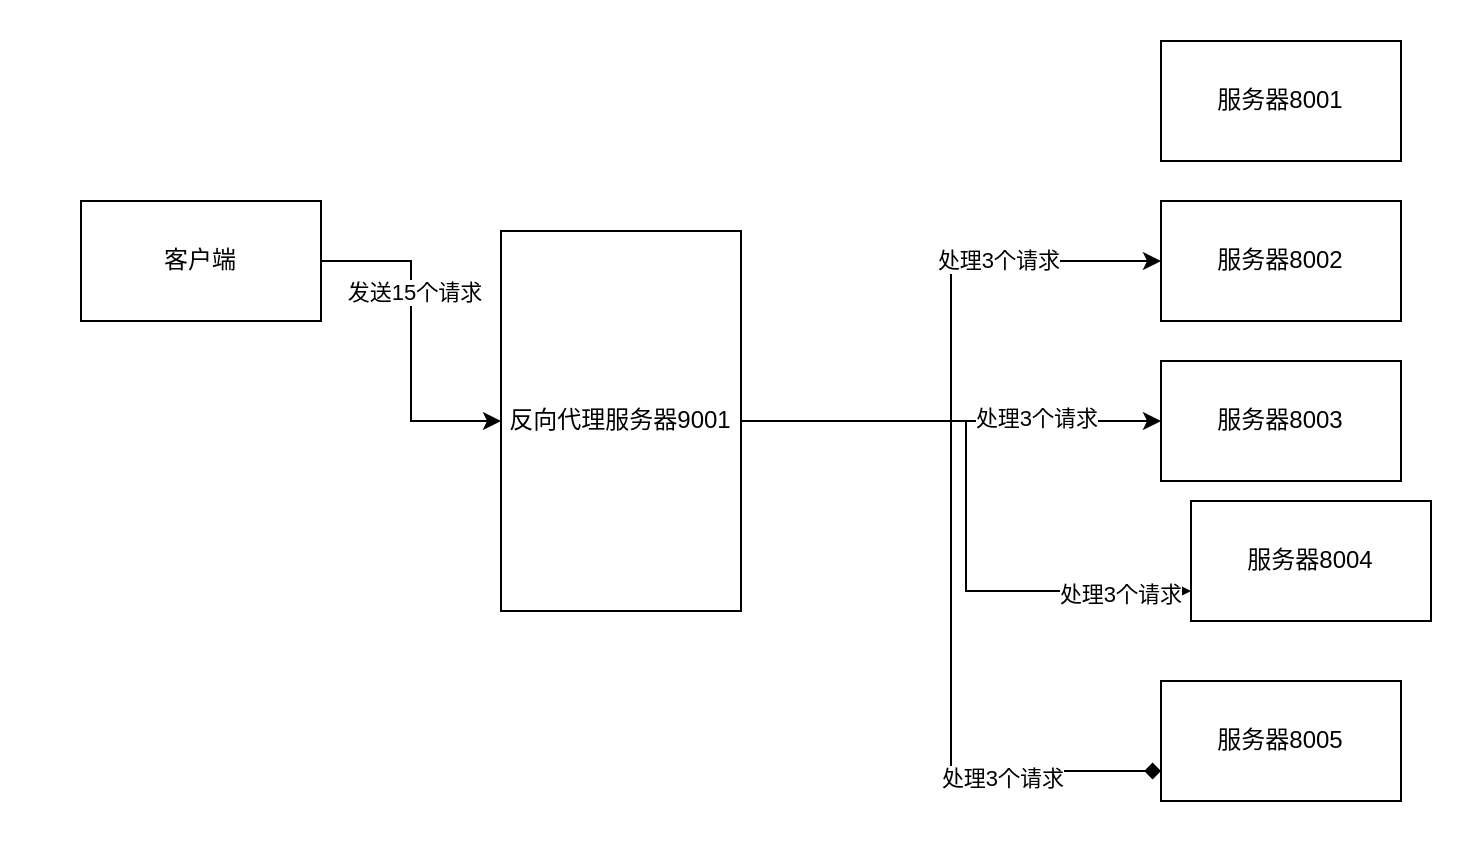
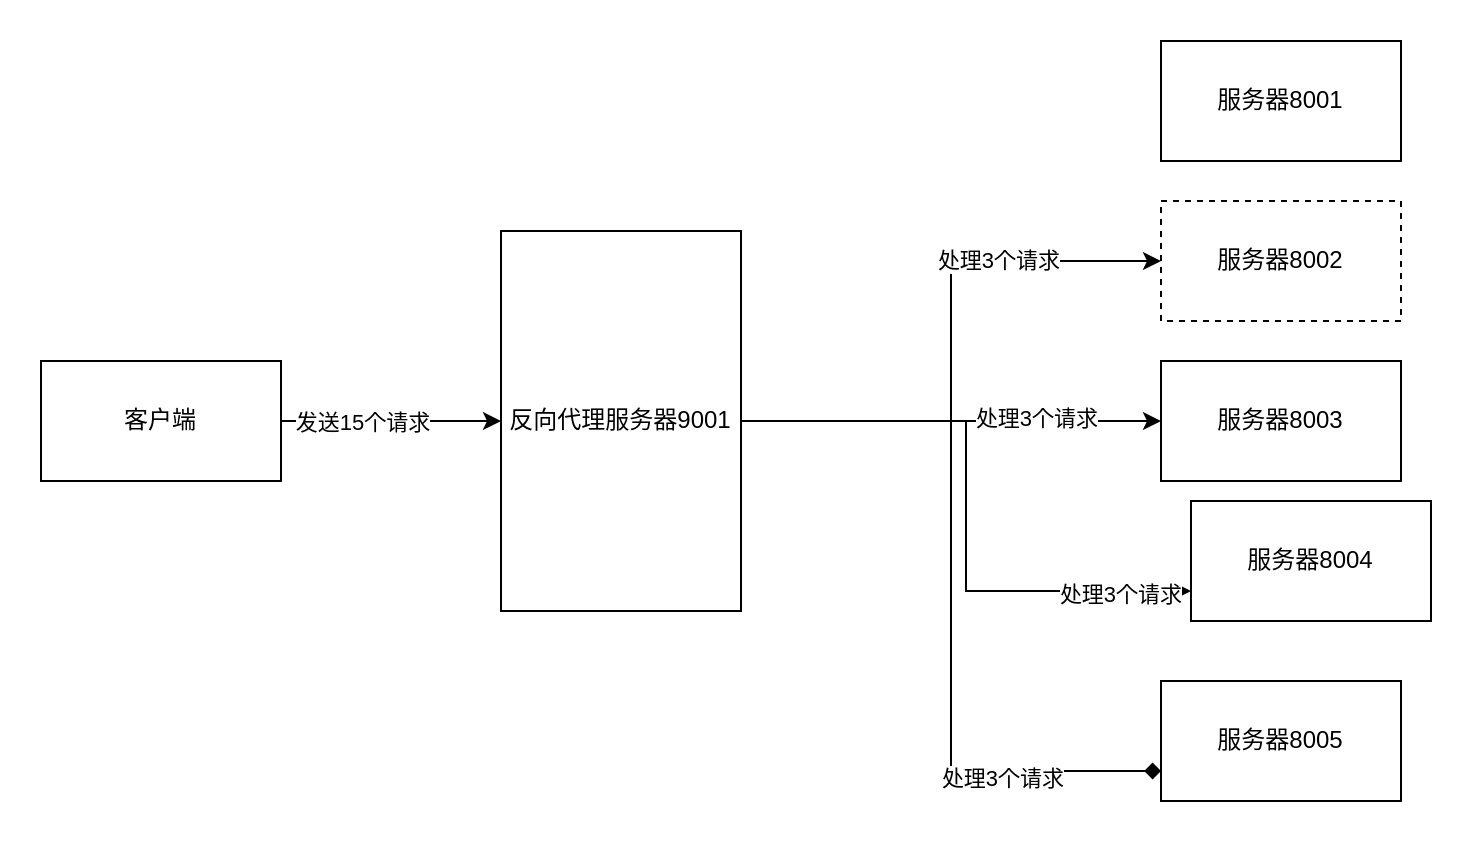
(201, 261) -> (161, 421)
(1281, 261) -> (1281, 261)
